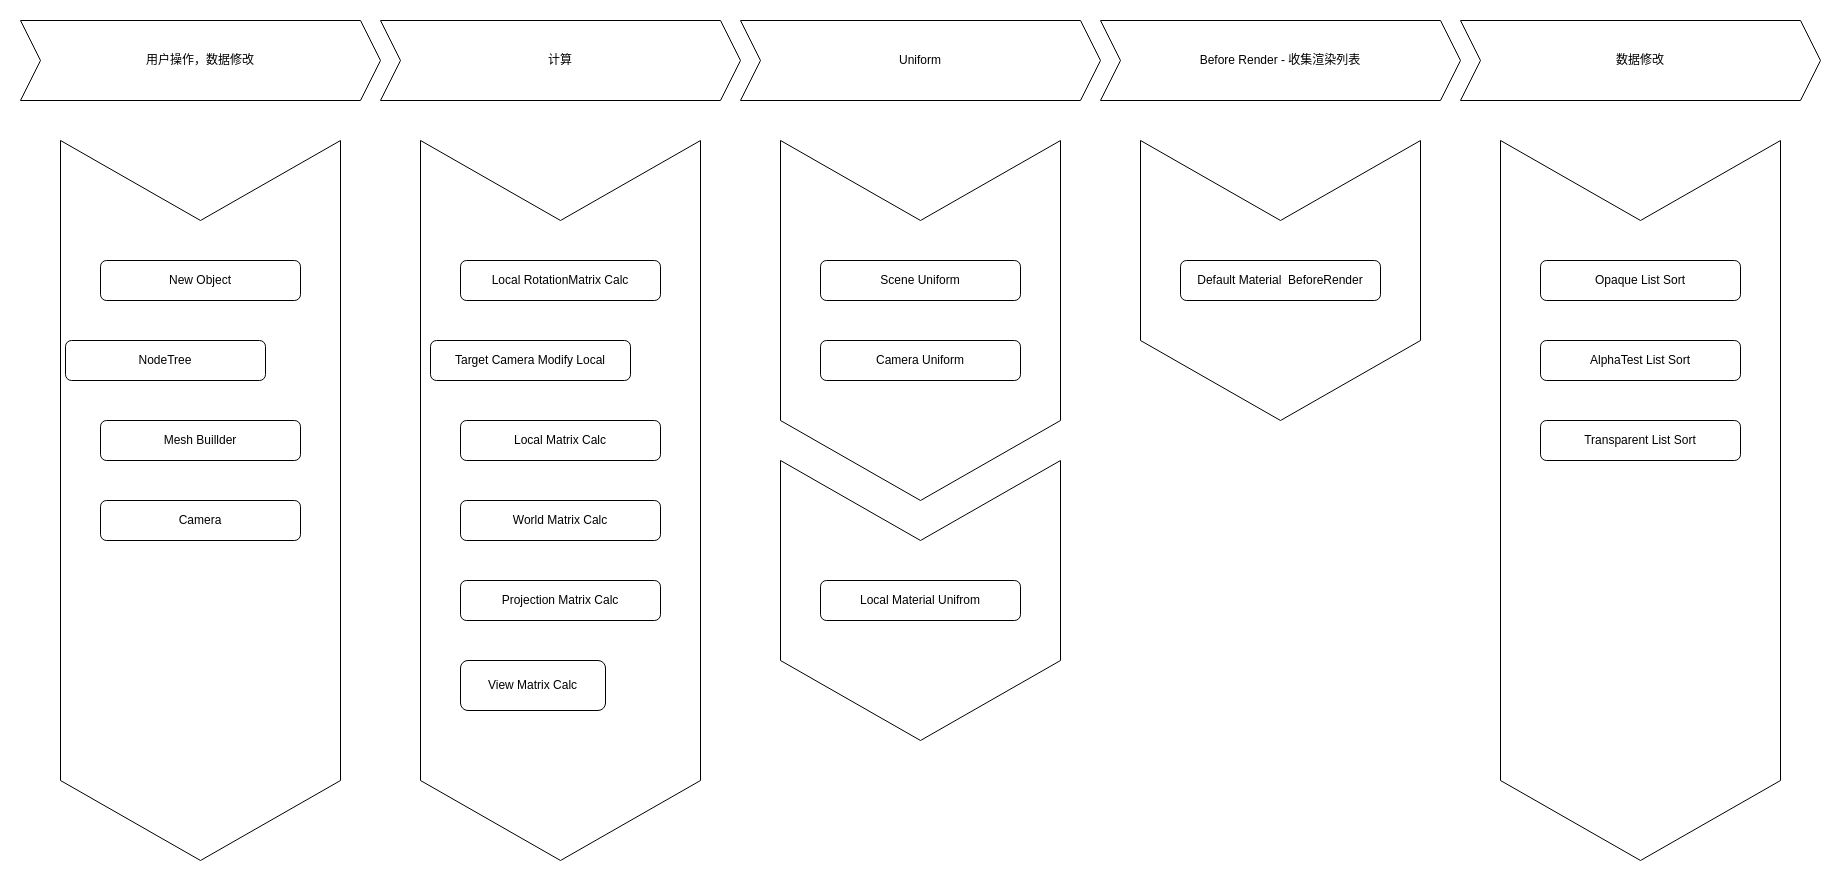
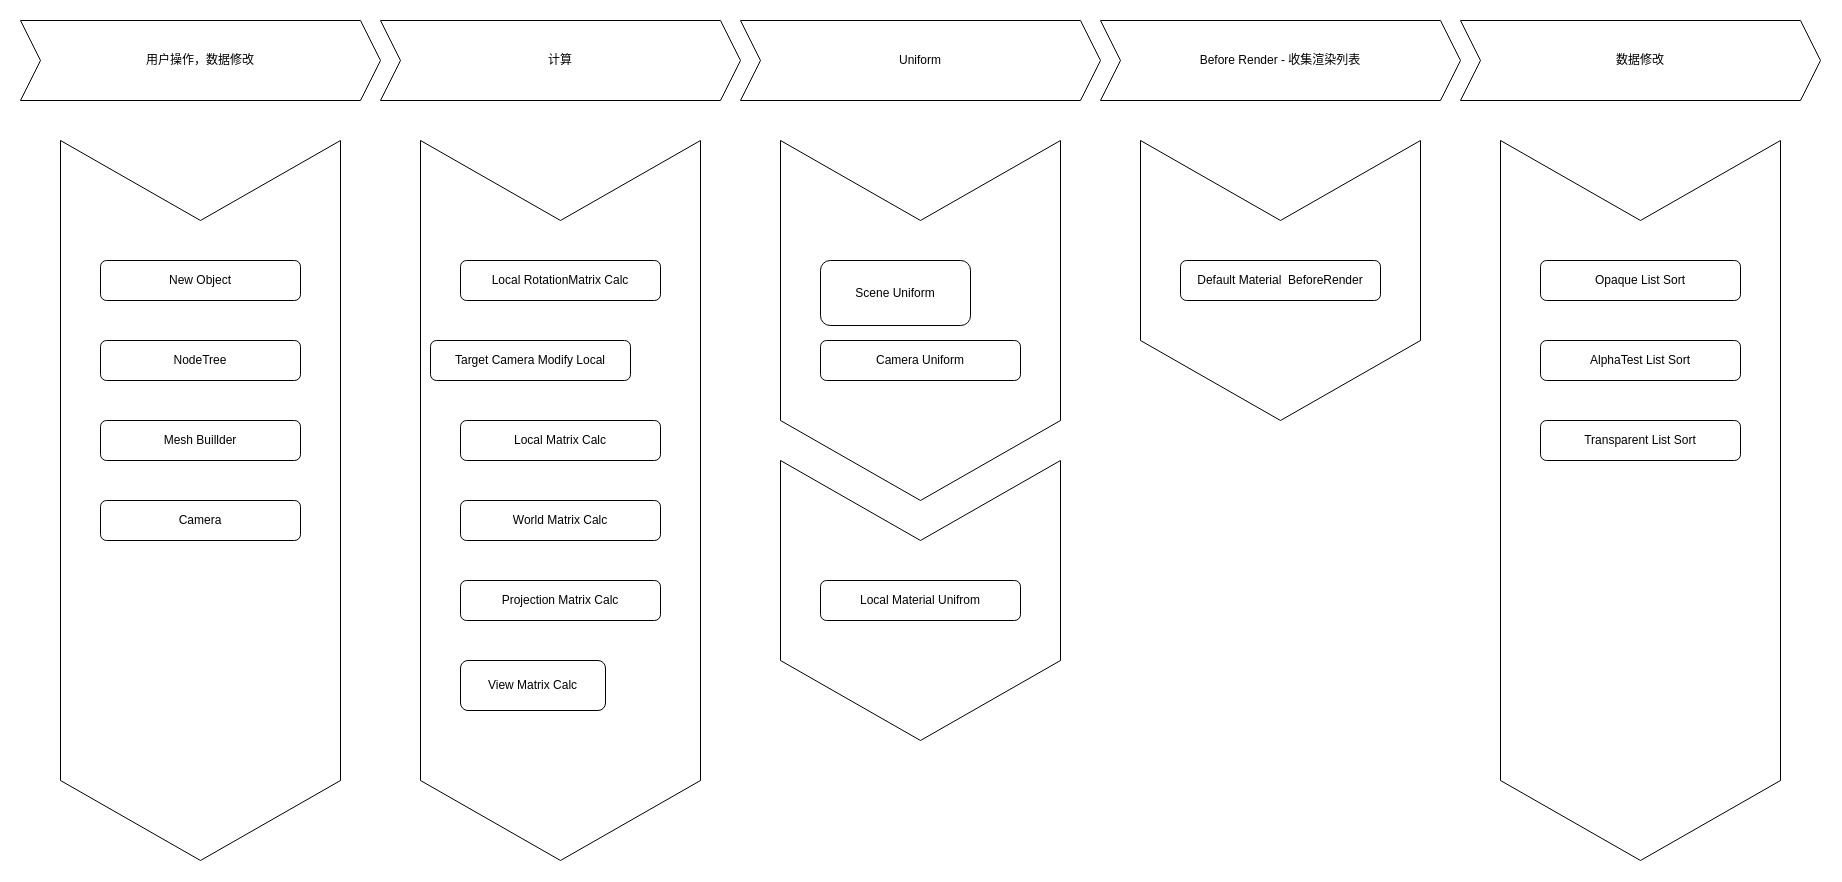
(921, 281) -> (896, 293)
(166, 361) -> (201, 361)
